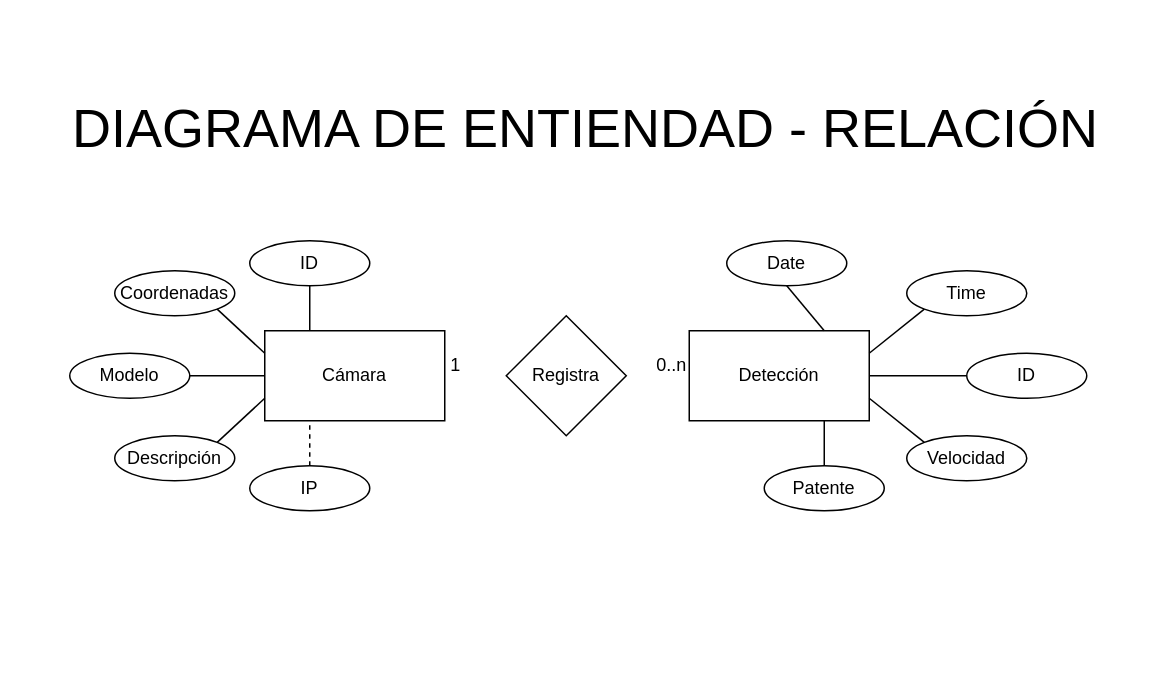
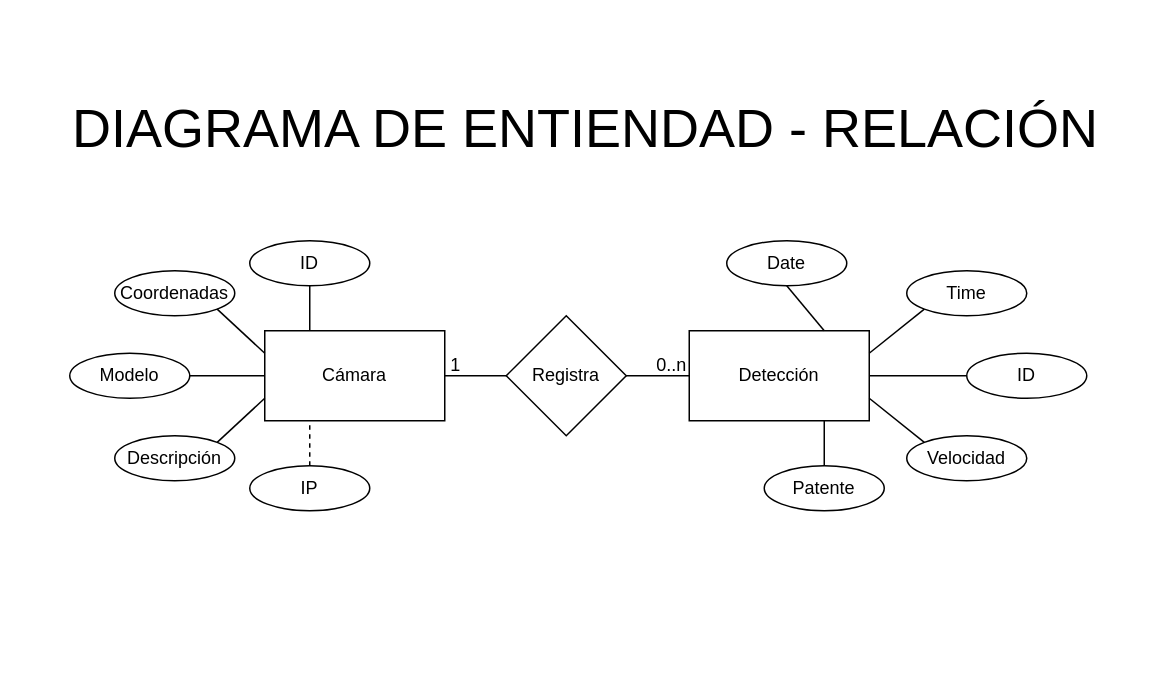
none -> (657, 376)
